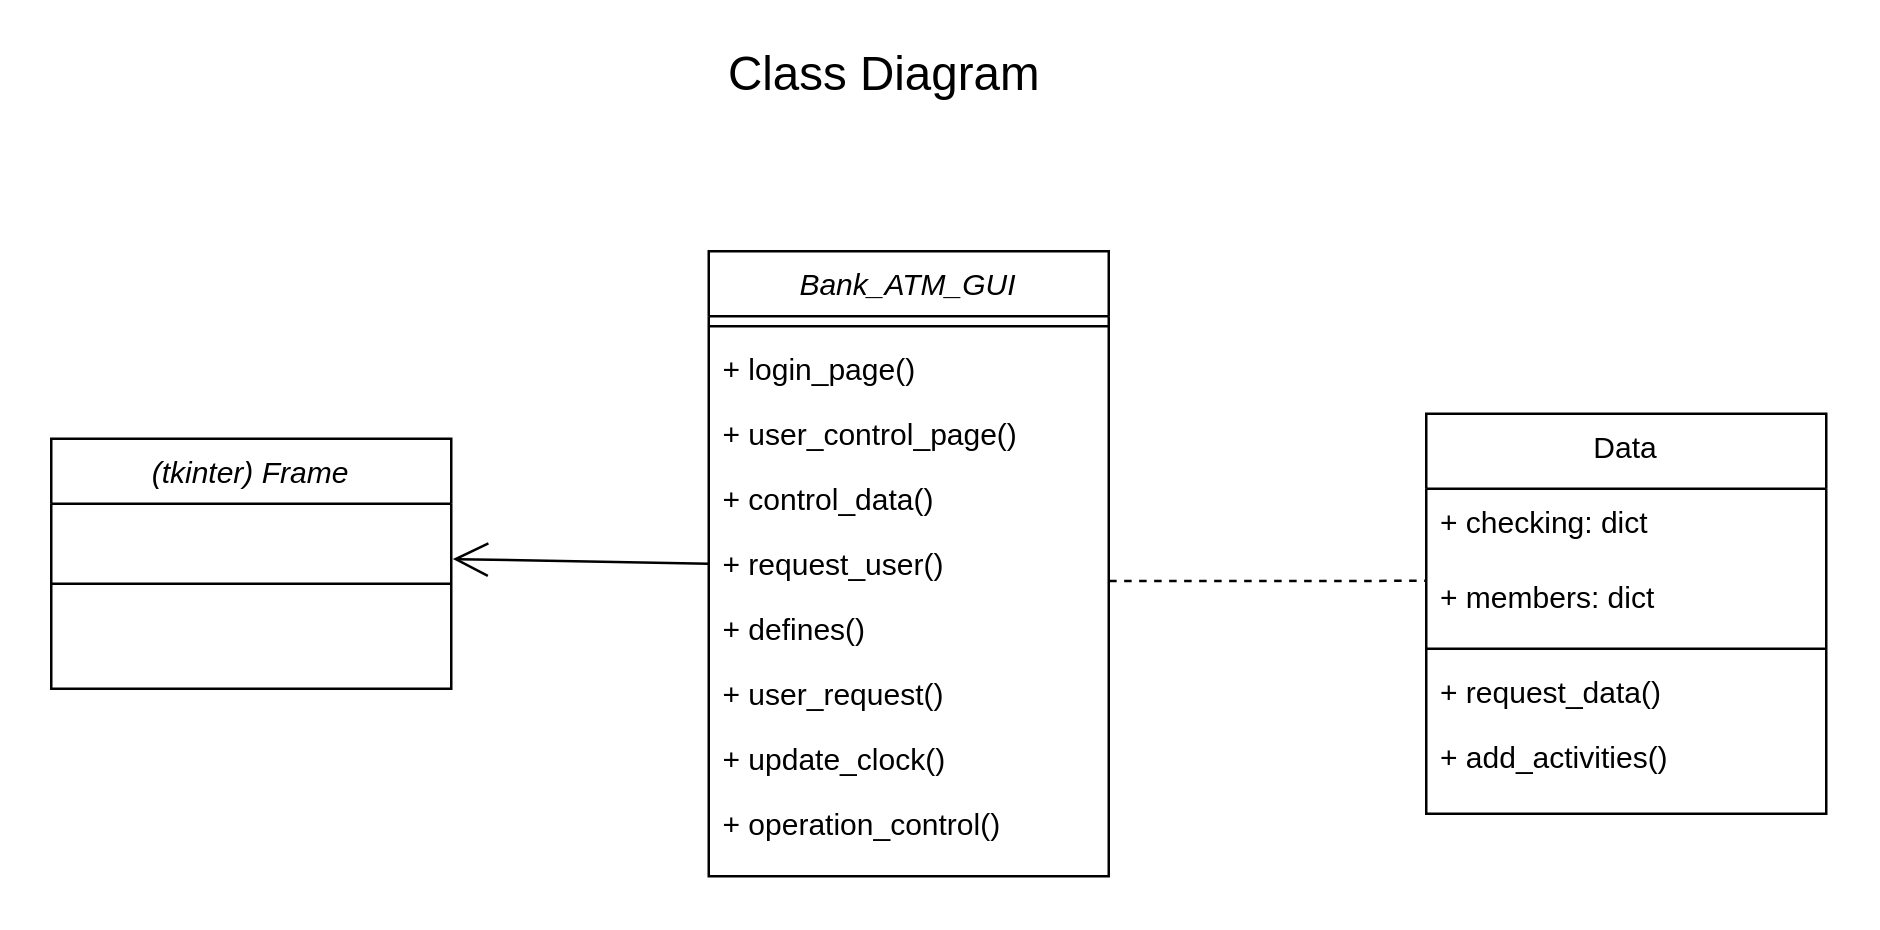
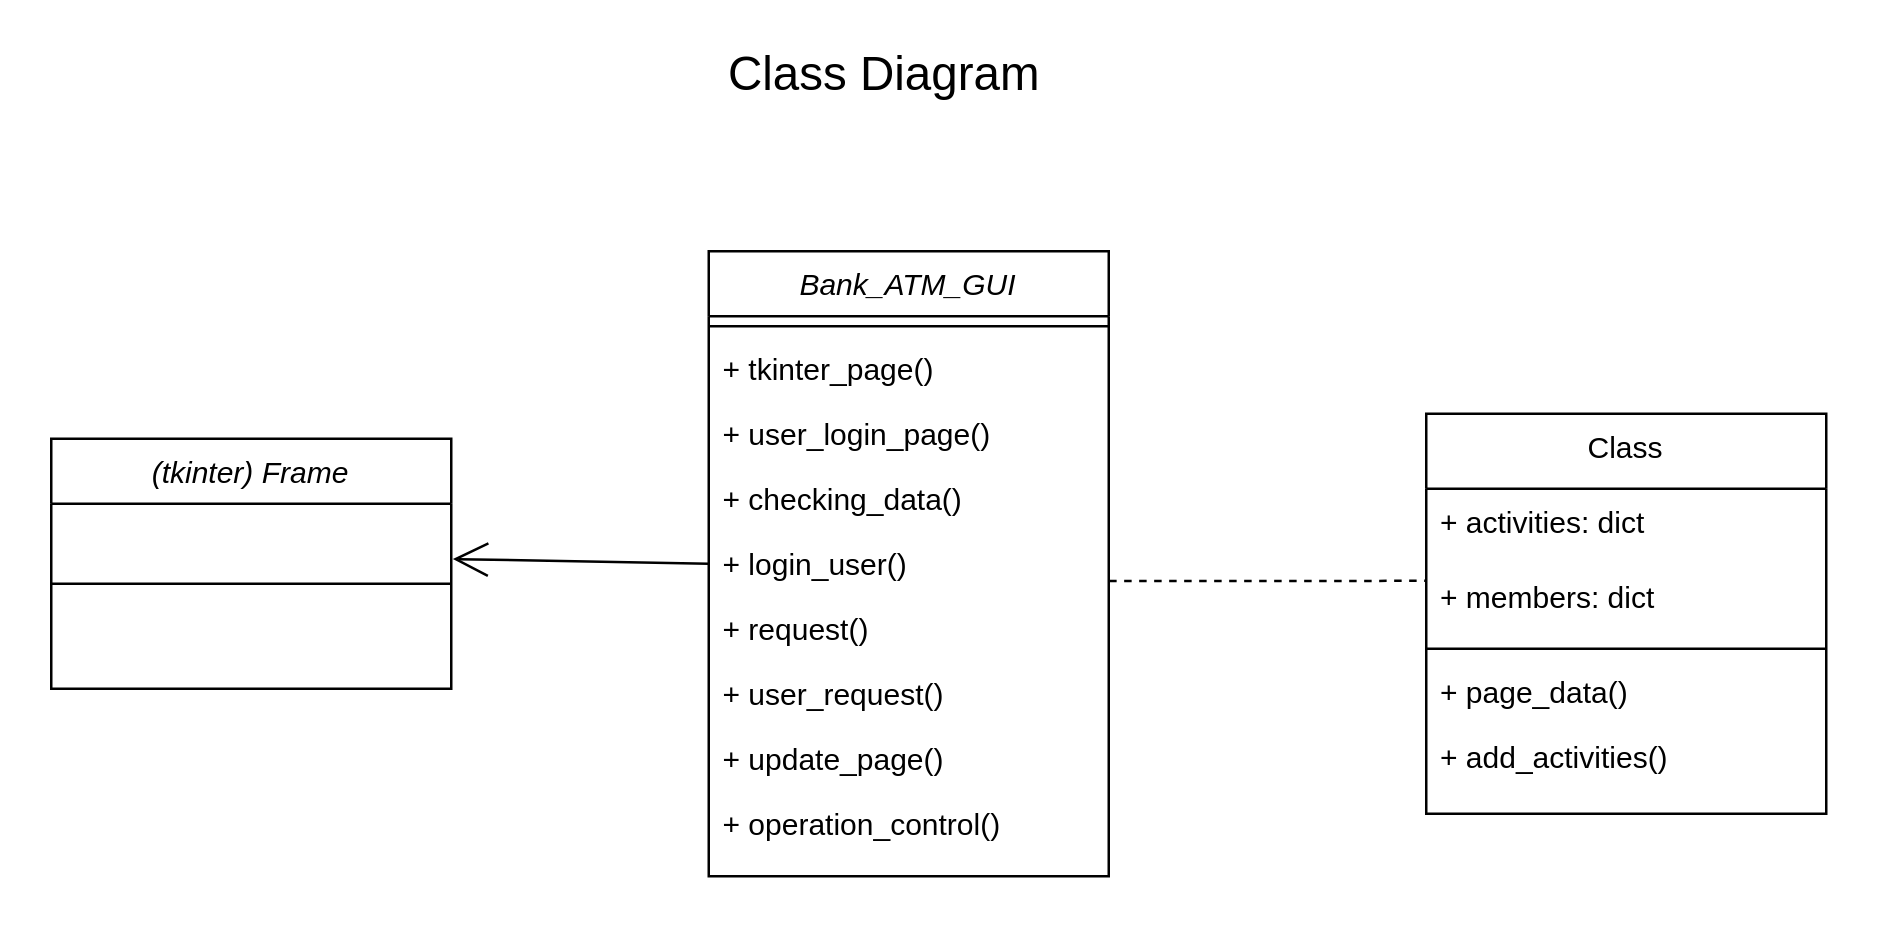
(828, 370) -> (849, 370)
(891, 435) -> (870, 435)
(1625, 448) -> (1625, 448)
(849, 500) -> (858, 500)
(1555, 523) -> (1564, 523)
(853, 565) -> (828, 565)
(807, 630) -> (811, 630)
(1571, 693) -> (1545, 693)
(849, 760) -> (845, 760)
